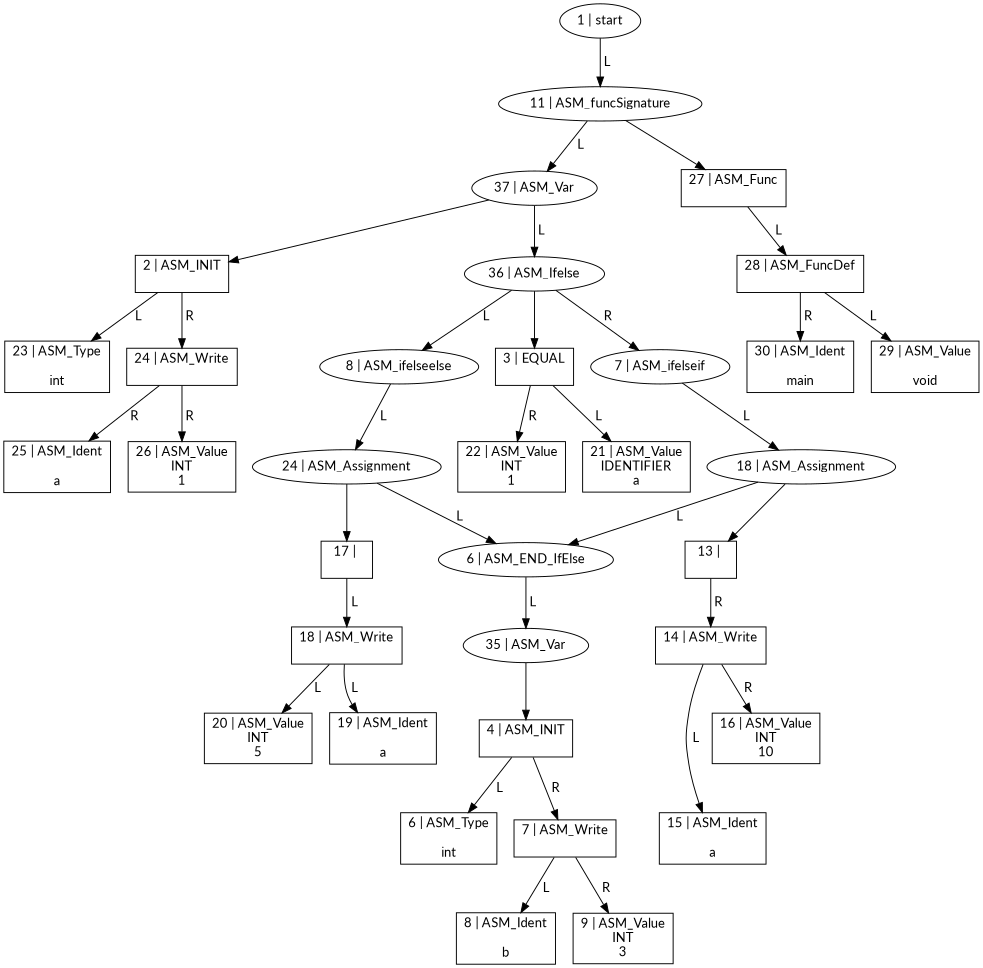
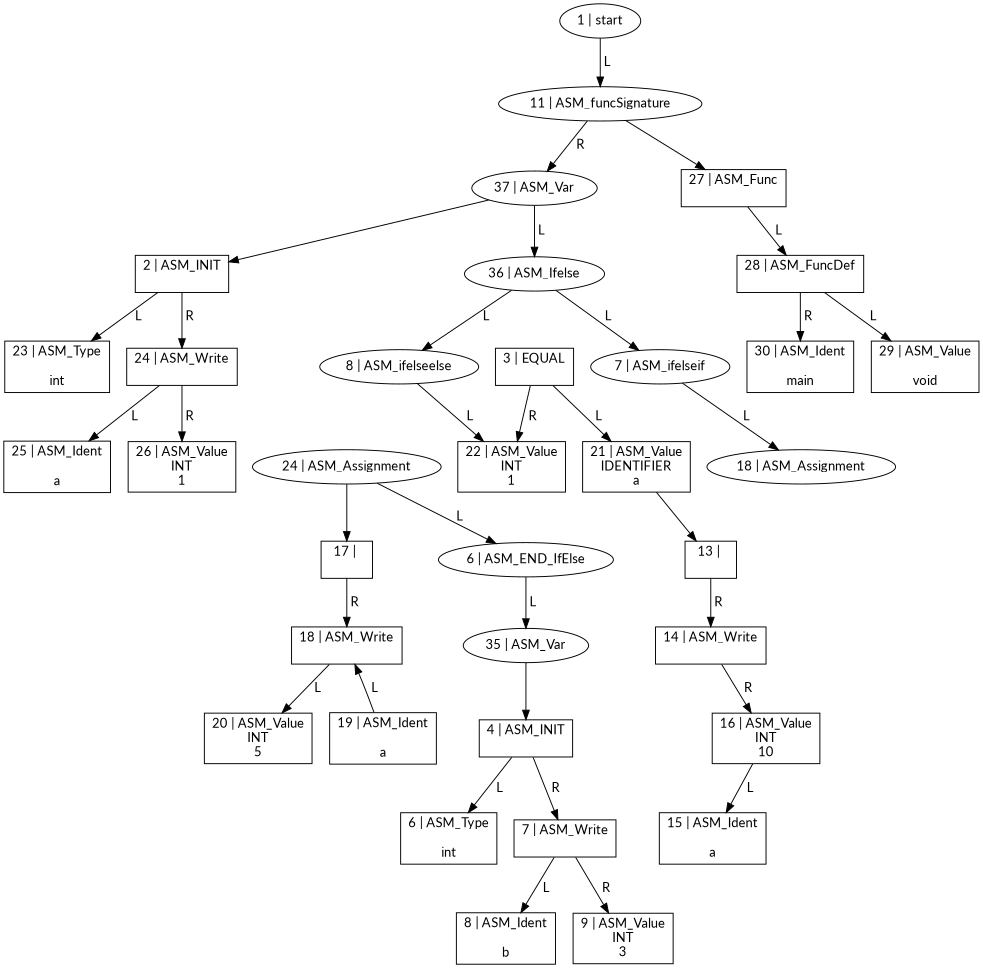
(581, 145) -> (581, 145)
(535, 315) -> none
(608, 317) -> (608, 317)
(375, 413) -> (447, 409)
(135, 417) -> (135, 417)
(760, 509) -> (673, 513)
(668, 512) -> none
(355, 603) -> (355, 603)
(345, 685) -> (367, 693)
(686, 733) -> (742, 784)
